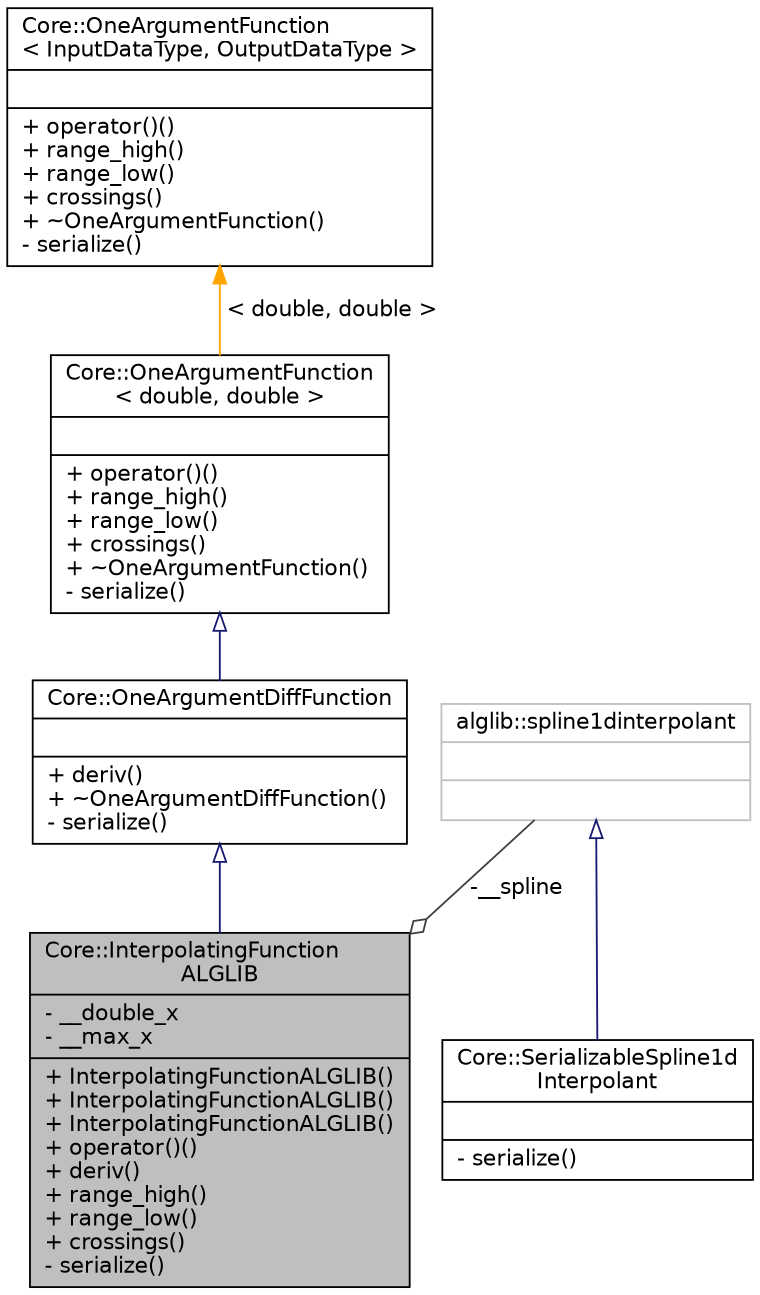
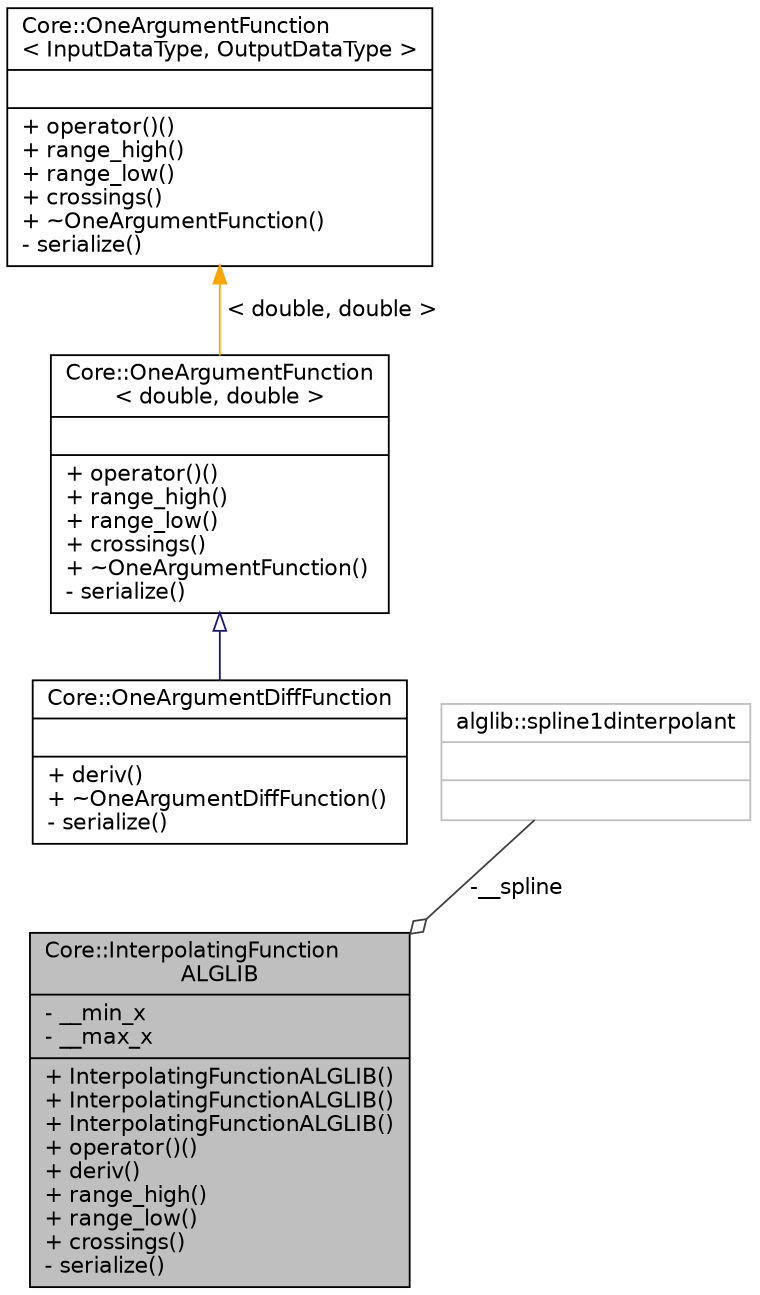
(220, 898) -> none
(112, 1014) -> (95, 1014)
(598, 1110) -> none
